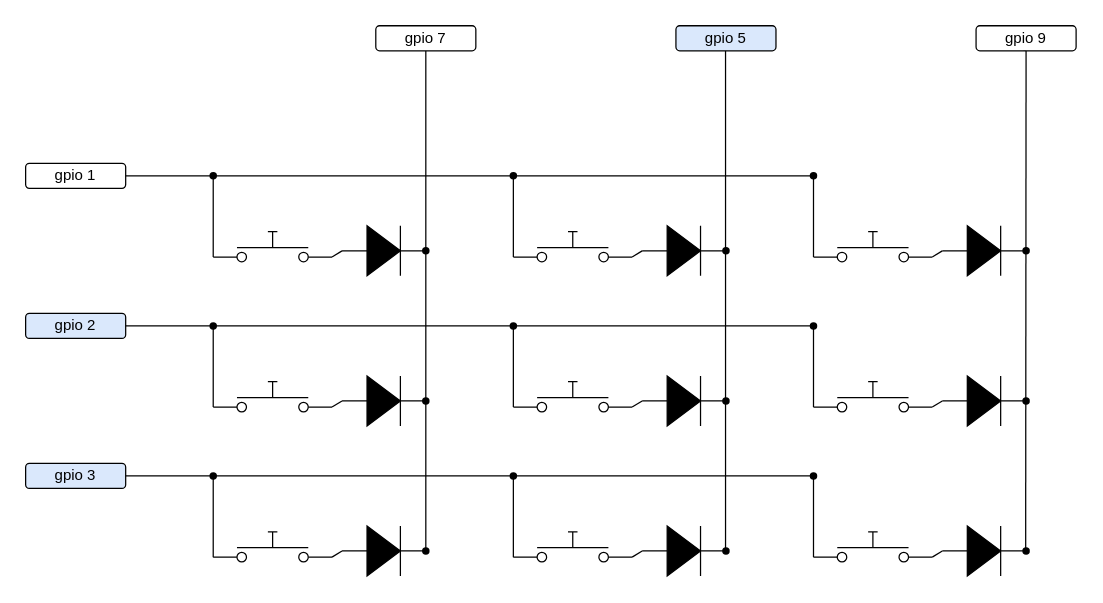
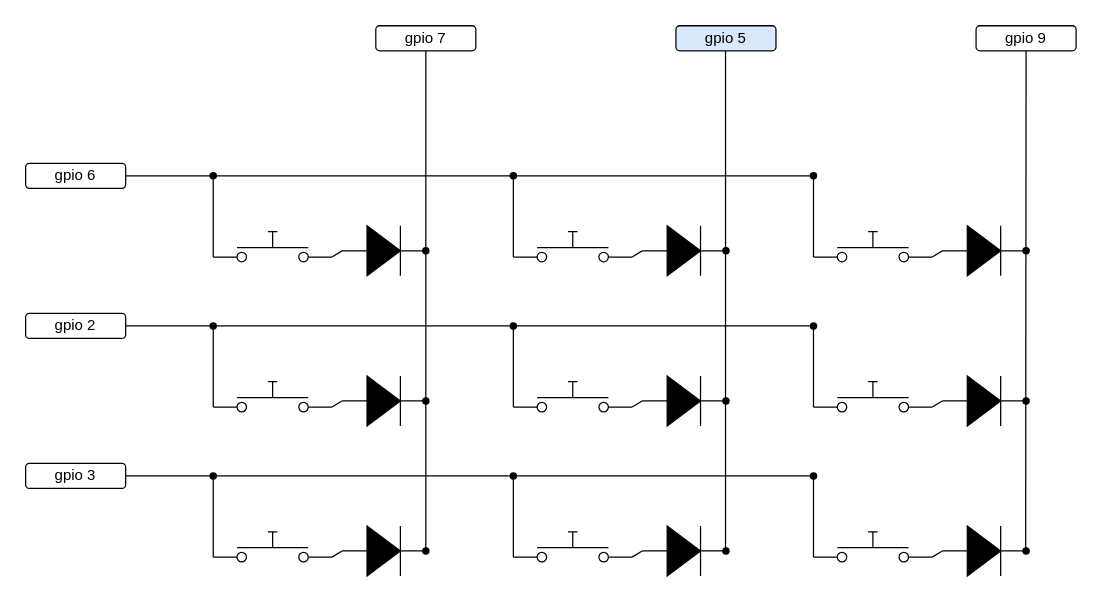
(76, 176) -> (76, 176)
(76, 326) -> (76, 326)
(76, 476) -> (76, 476)
